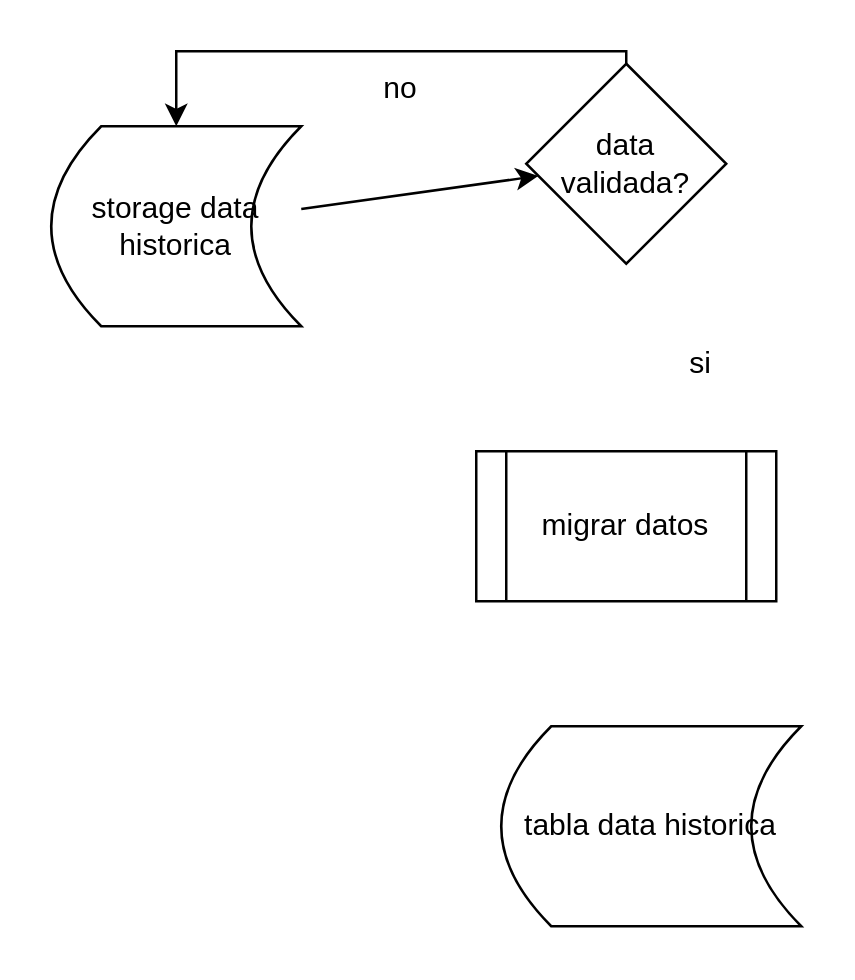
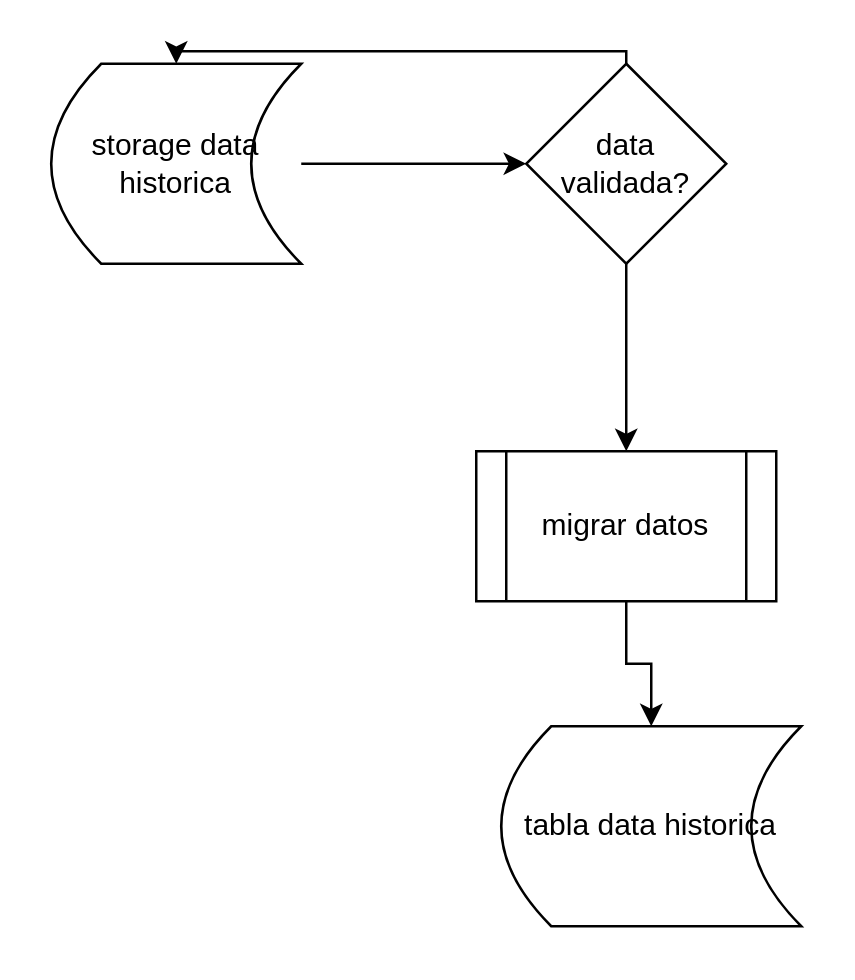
(401, 89) -> none
(176, 226) -> (176, 164)
none -> (626, 349)
(701, 364) -> none
none -> (630, 664)
